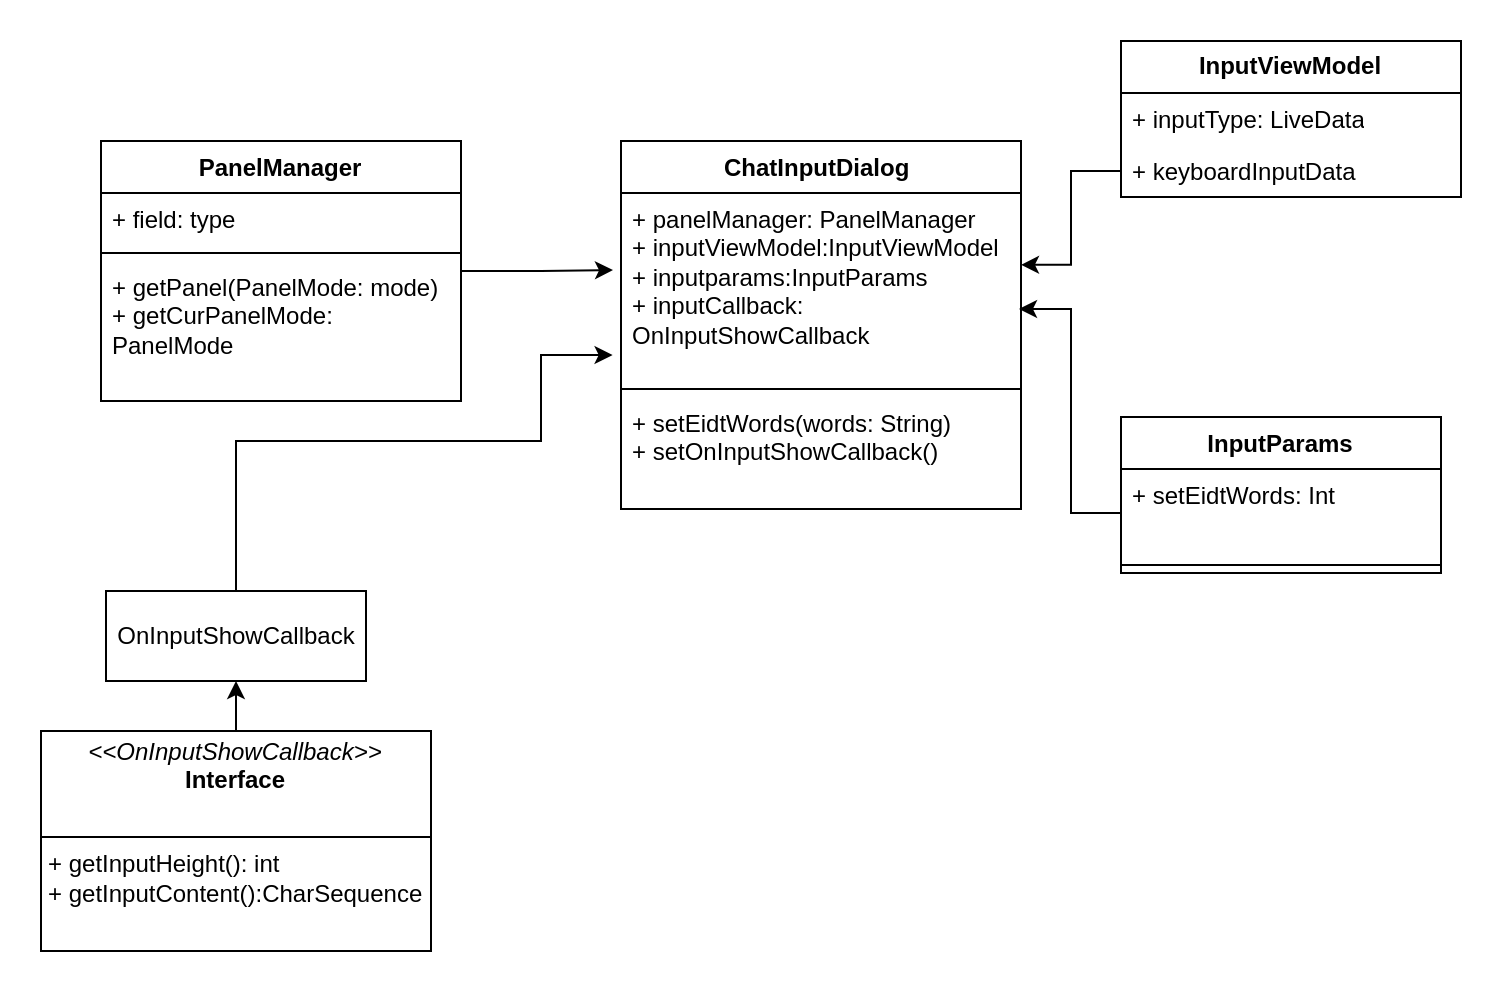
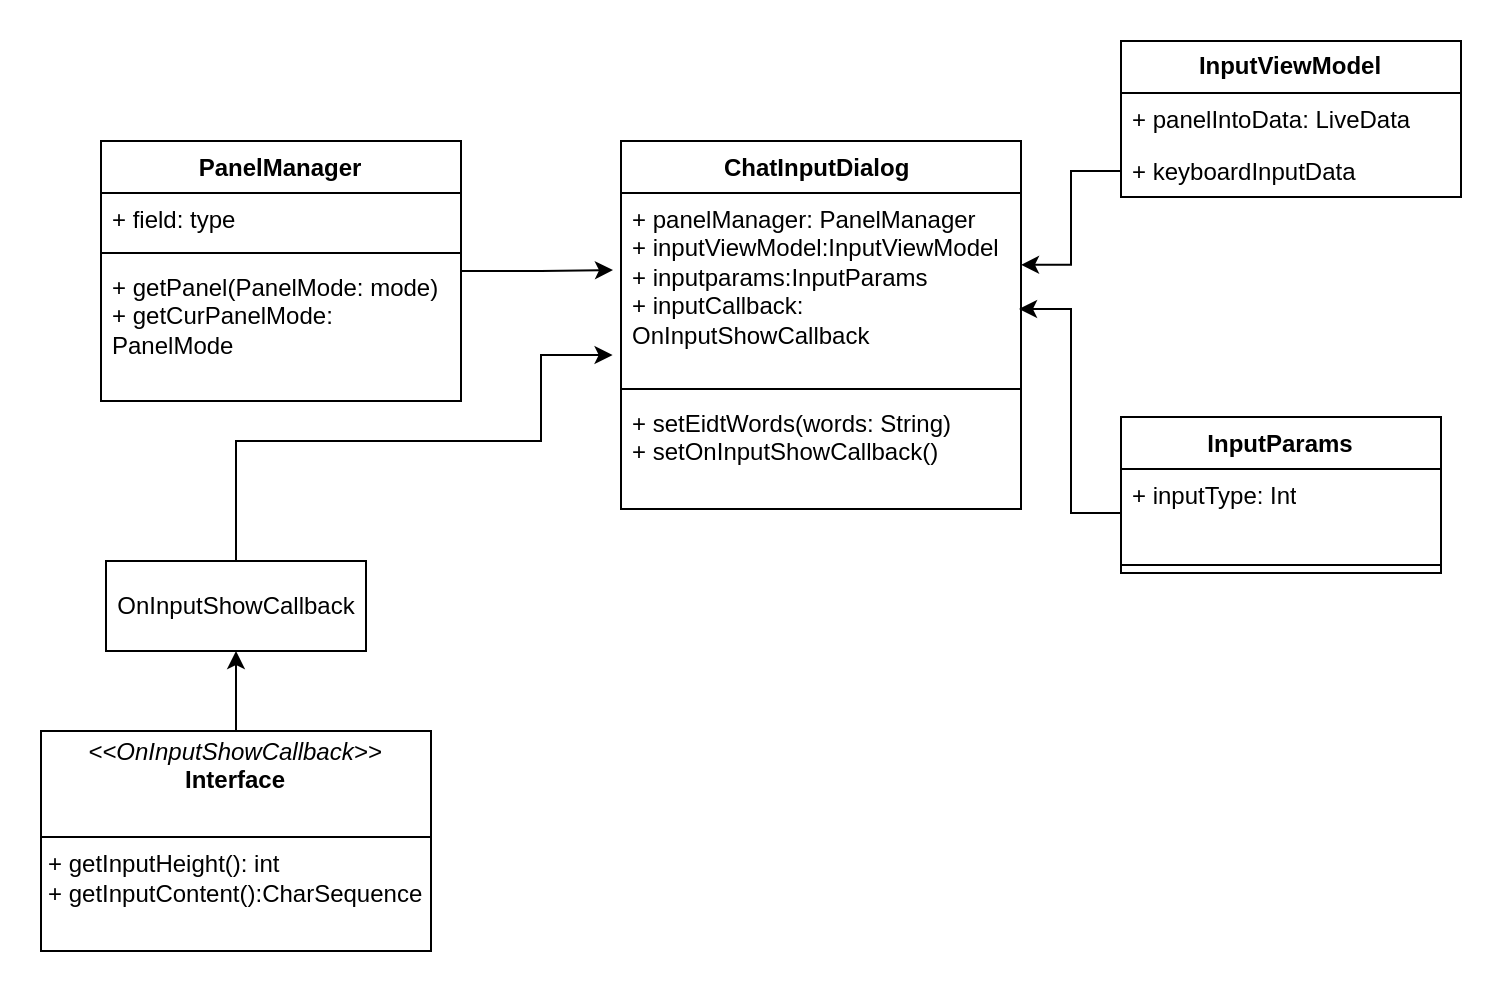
(1259, 121) -> (1285, 121)
(1248, 497) -> (1228, 497)
(236, 636) -> (236, 606)
